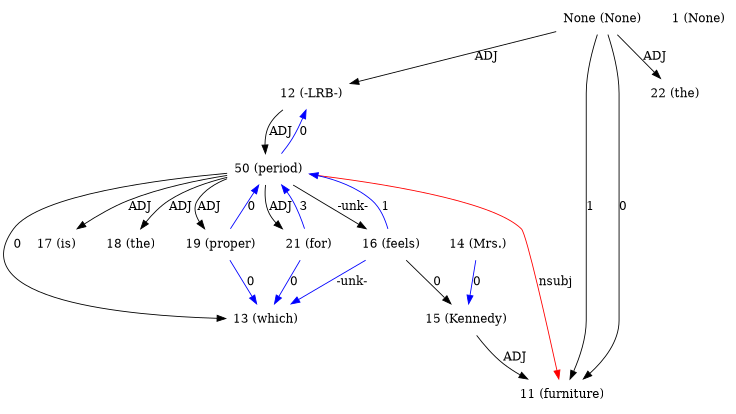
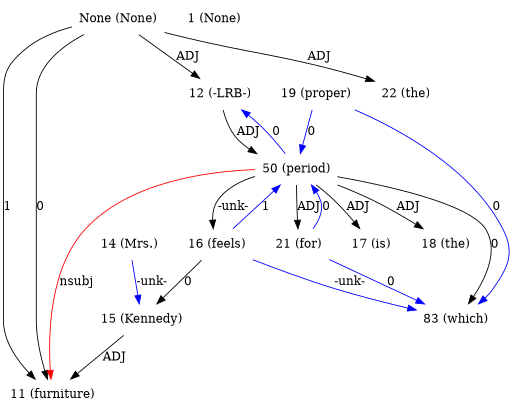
(202, 195) -> none
(304, 207) -> (327, 207)
(477, 282) -> (152, 282)
(266, 320) -> (456, 320)
